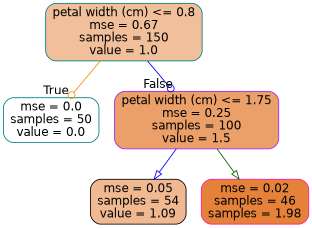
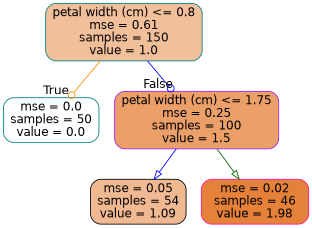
(124, 32) -> (124, 32)
(255, 202) -> (255, 202)
